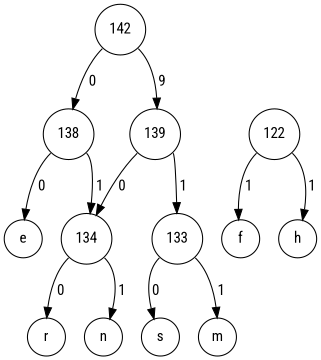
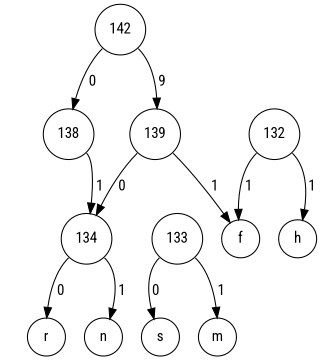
(274, 134) -> (274, 134)
(176, 178) -> (200, 183)
(23, 239) -> none
